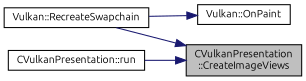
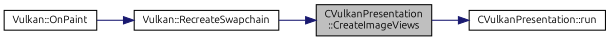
(168, 16) -> (110, 20)
(160, 60) -> (445, 20)
